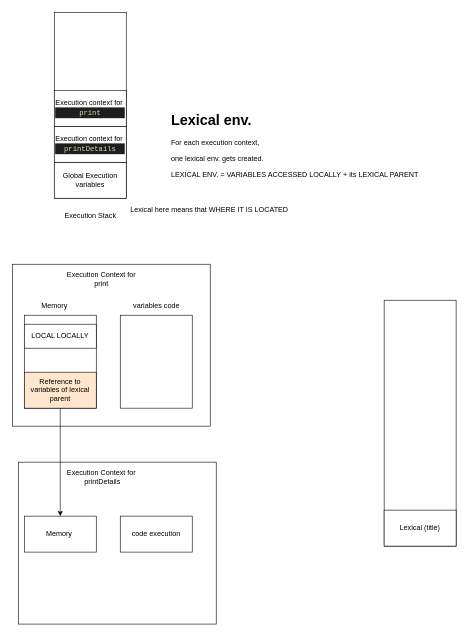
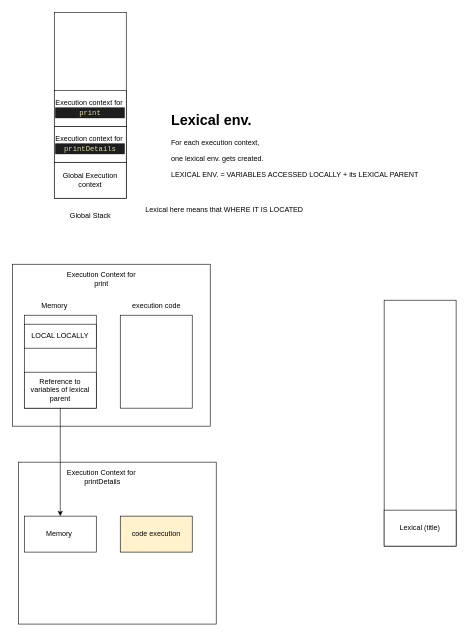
(90, 180) -> (90, 180)
(210, 210) -> (225, 210)
(91, 216) -> (91, 216)
(157, 306) -> (157, 306)
(60, 390) -> (60, 390)
(156, 534) -> (156, 534)
